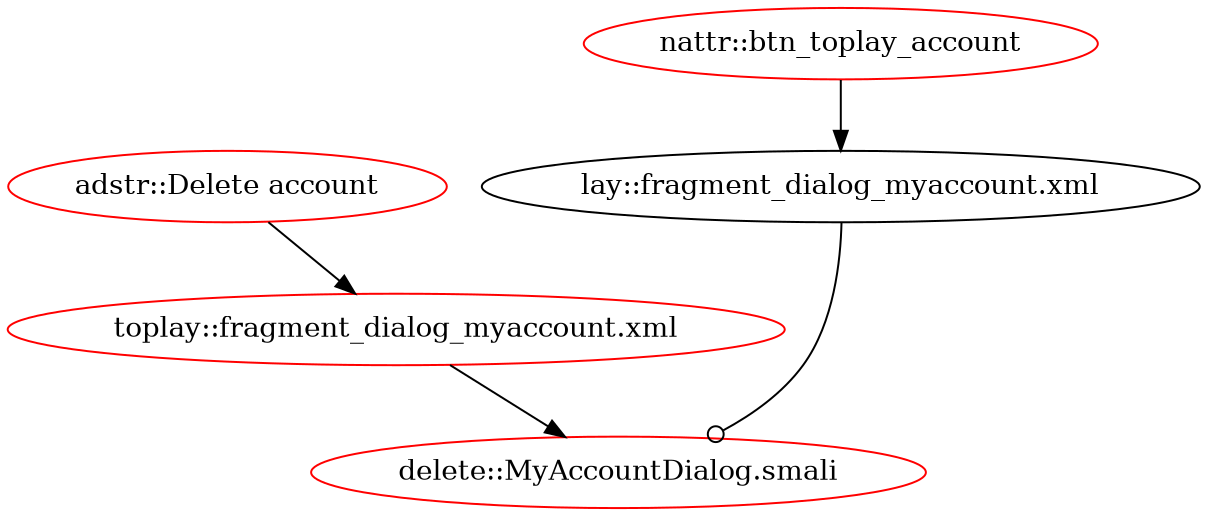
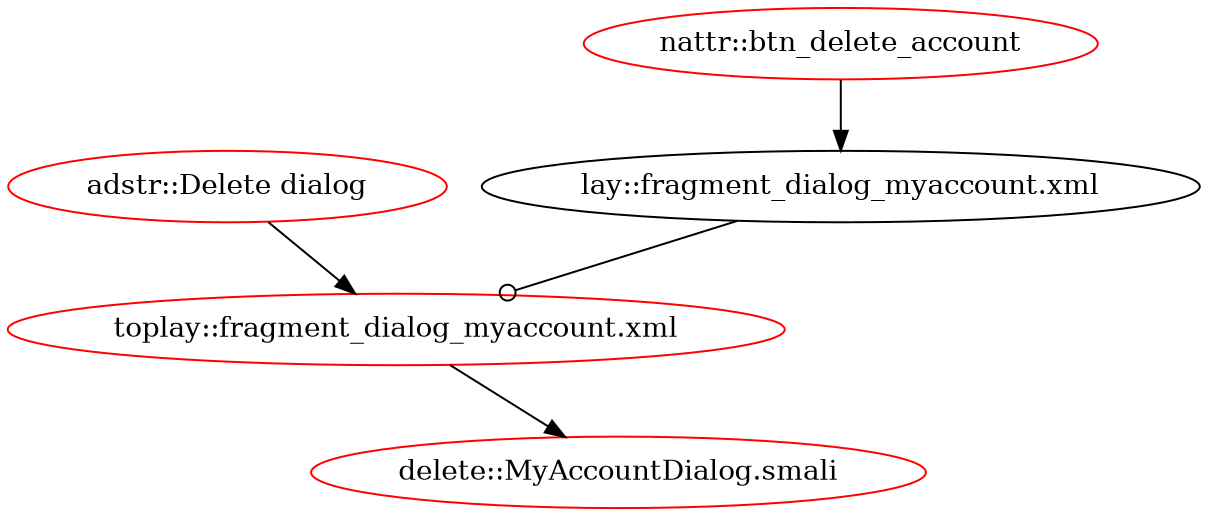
(841, 44) -> (841, 44)
(228, 187) -> (228, 187)
(815, 345) -> (626, 256)
